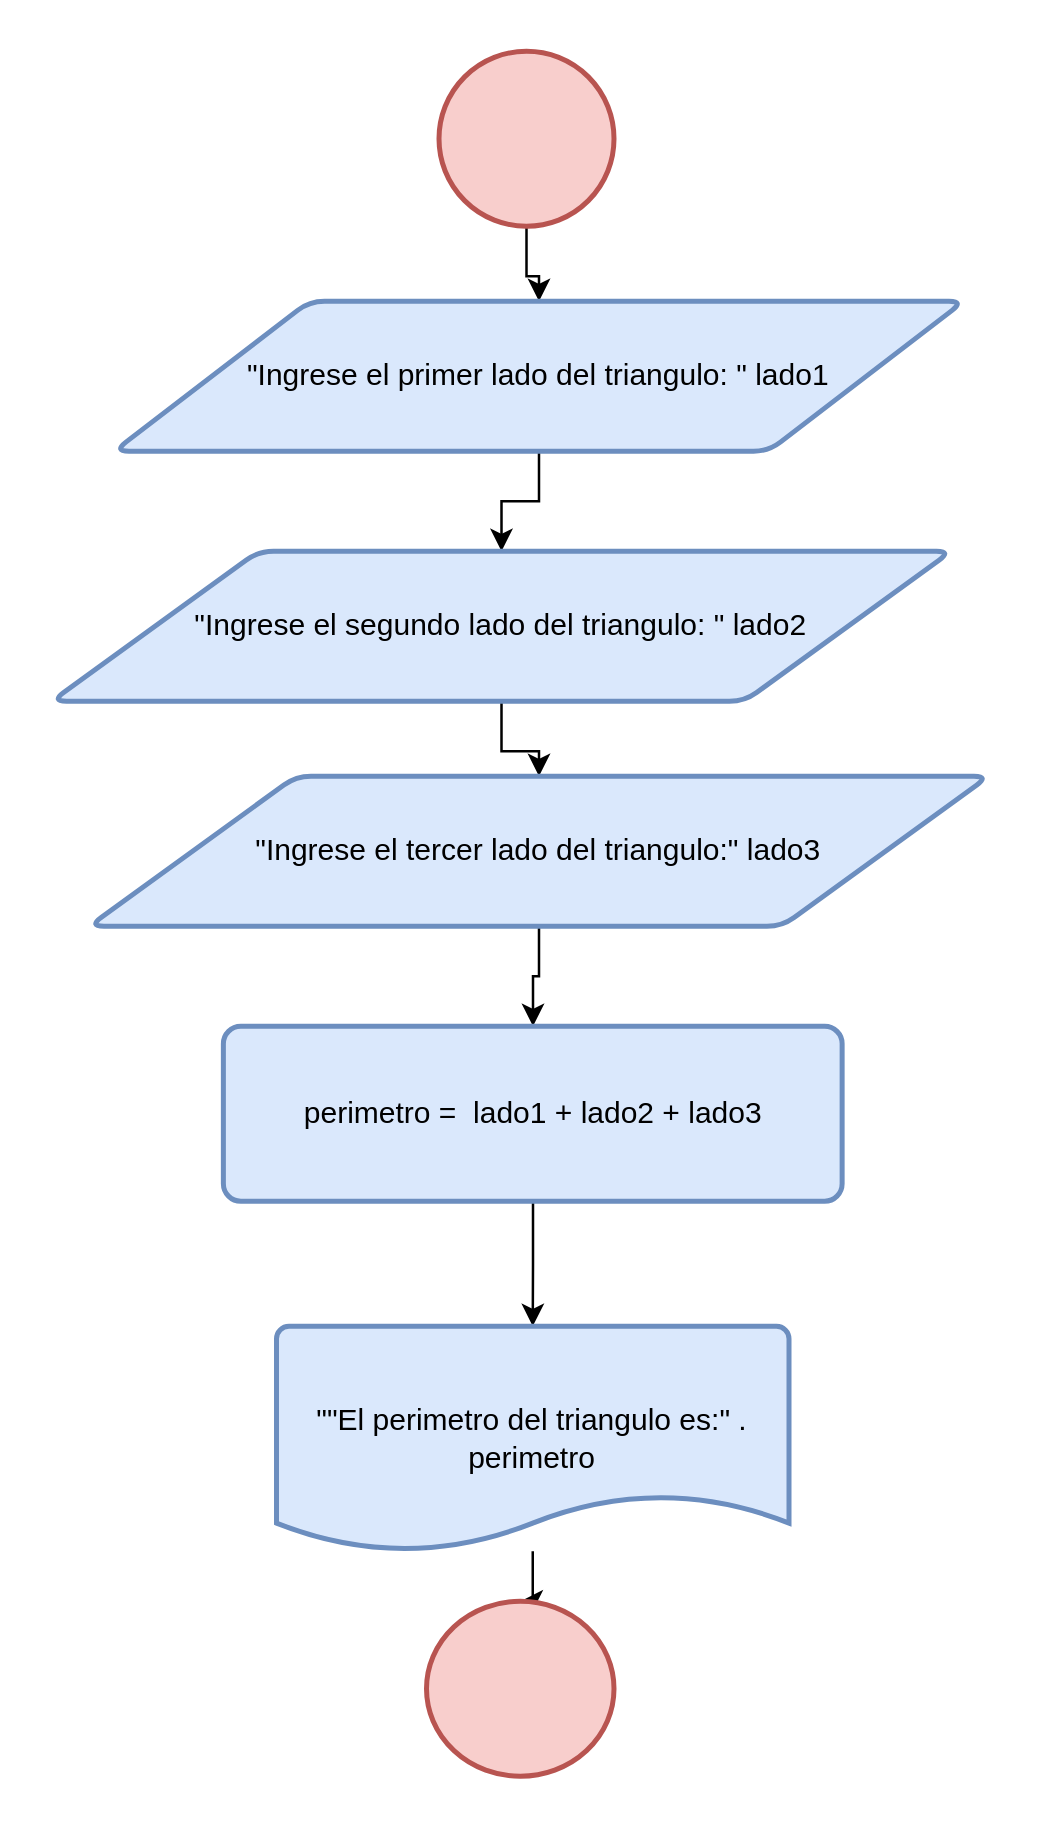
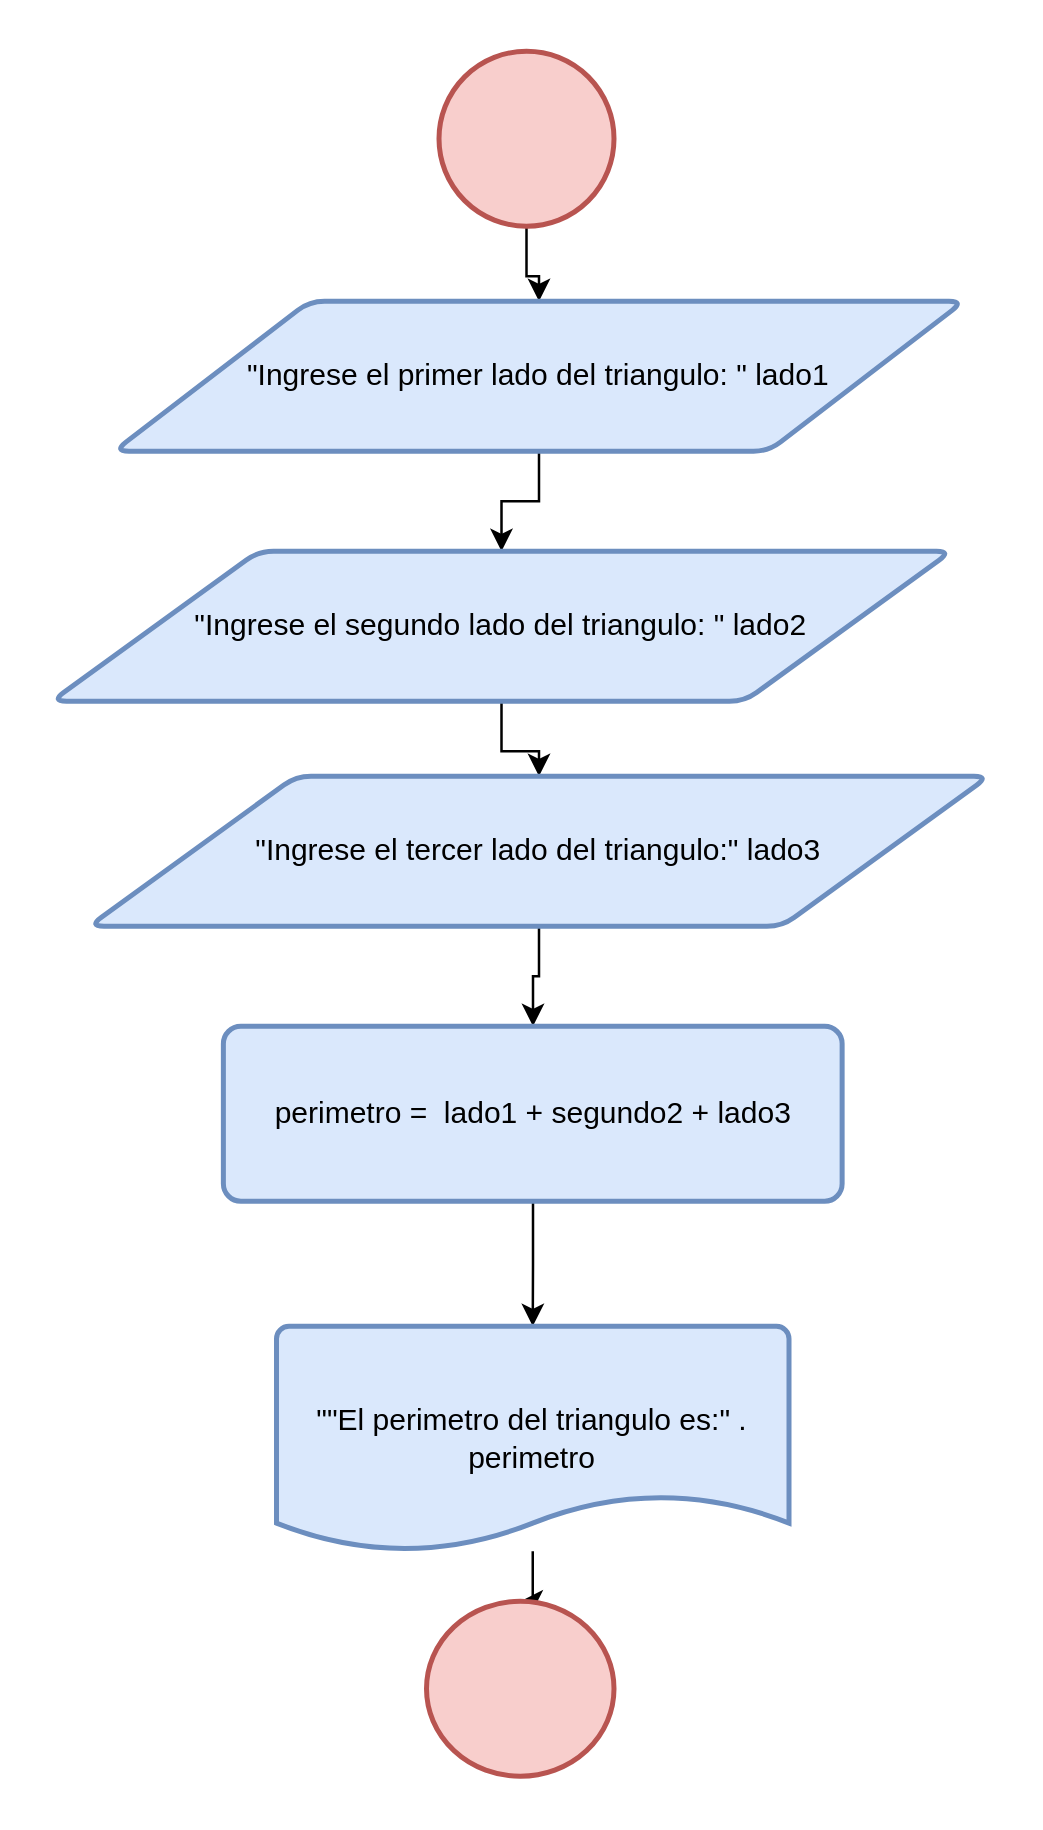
(534, 1114) -> (534, 1114)
